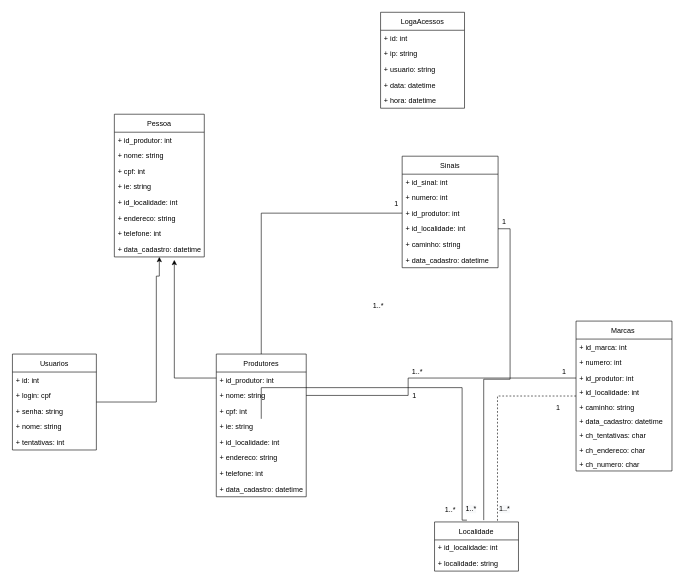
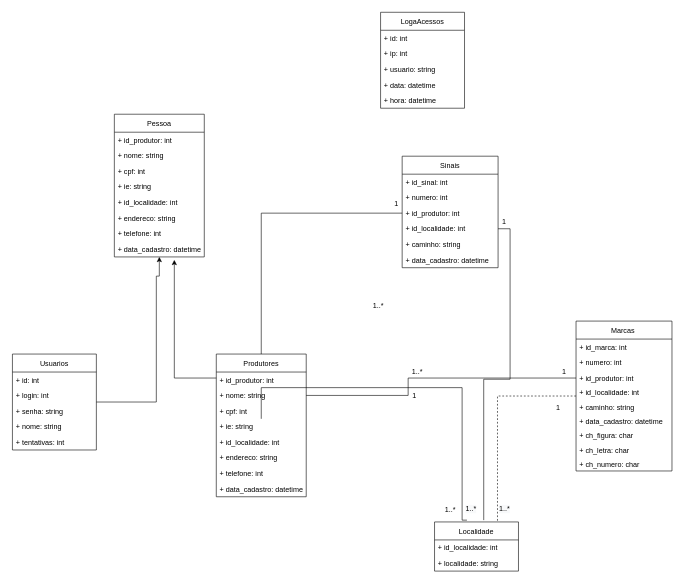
(404, 54) -> (397, 54)
(35, 396) -> (34, 396)
(618, 436) -> (610, 436)
(615, 451) -> (608, 451)
